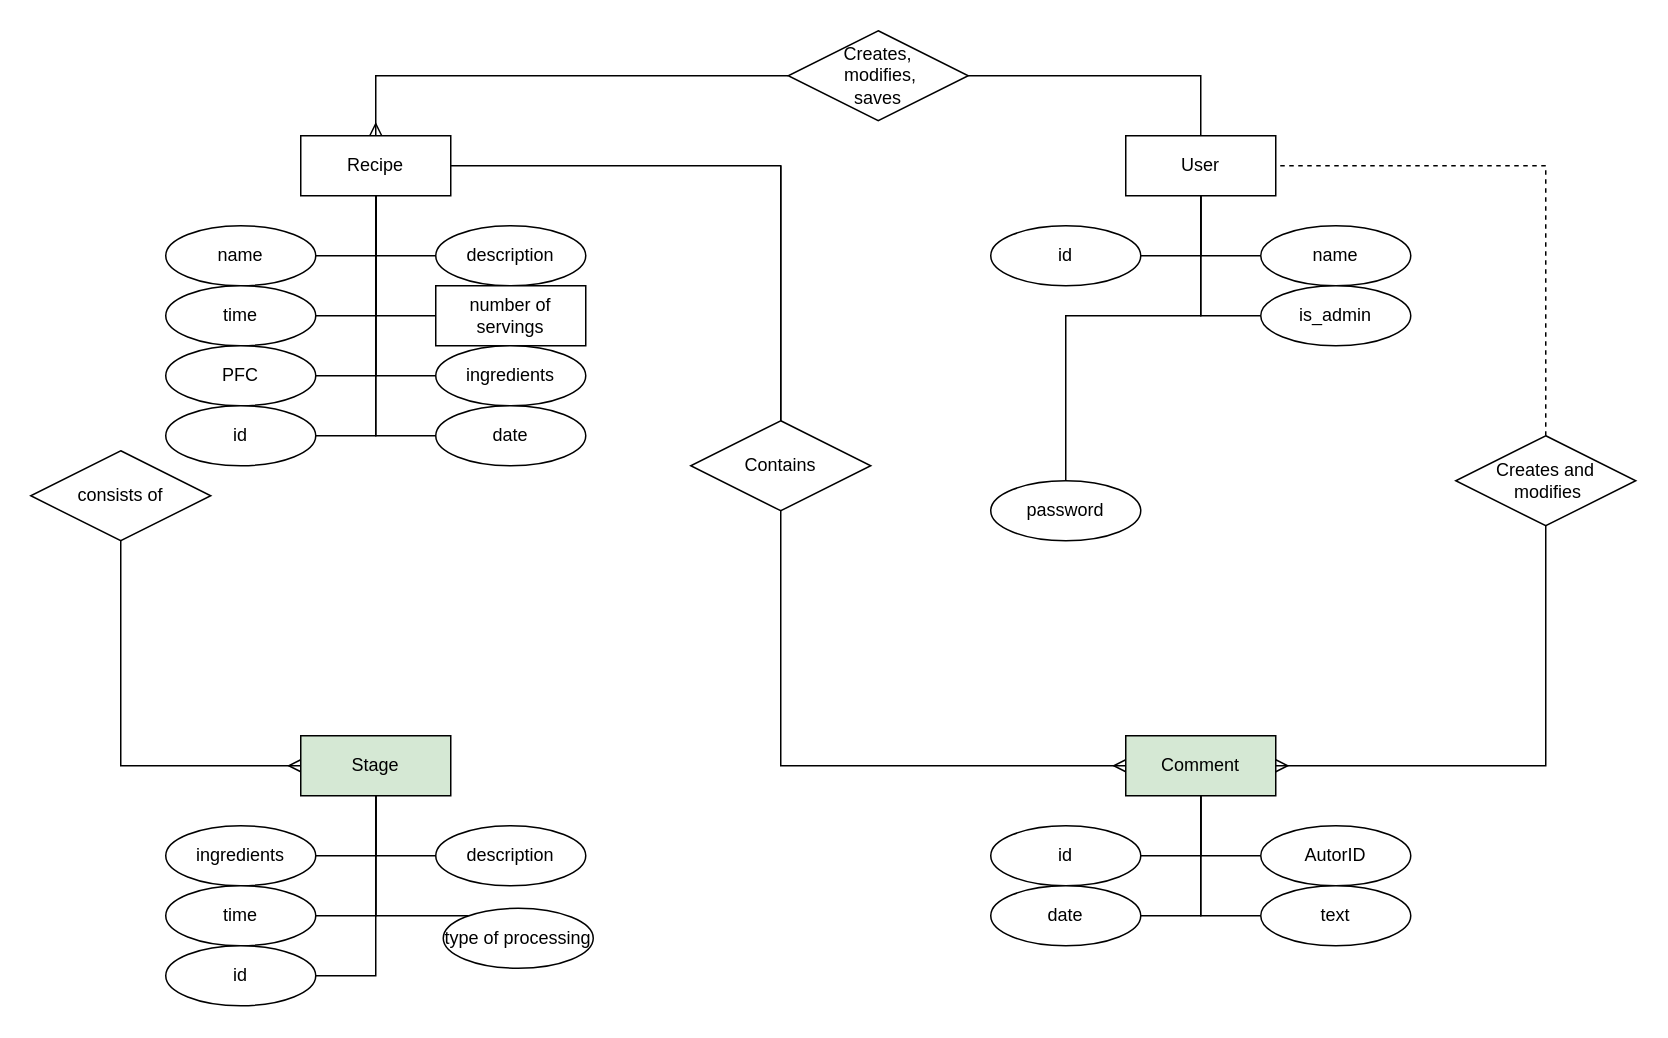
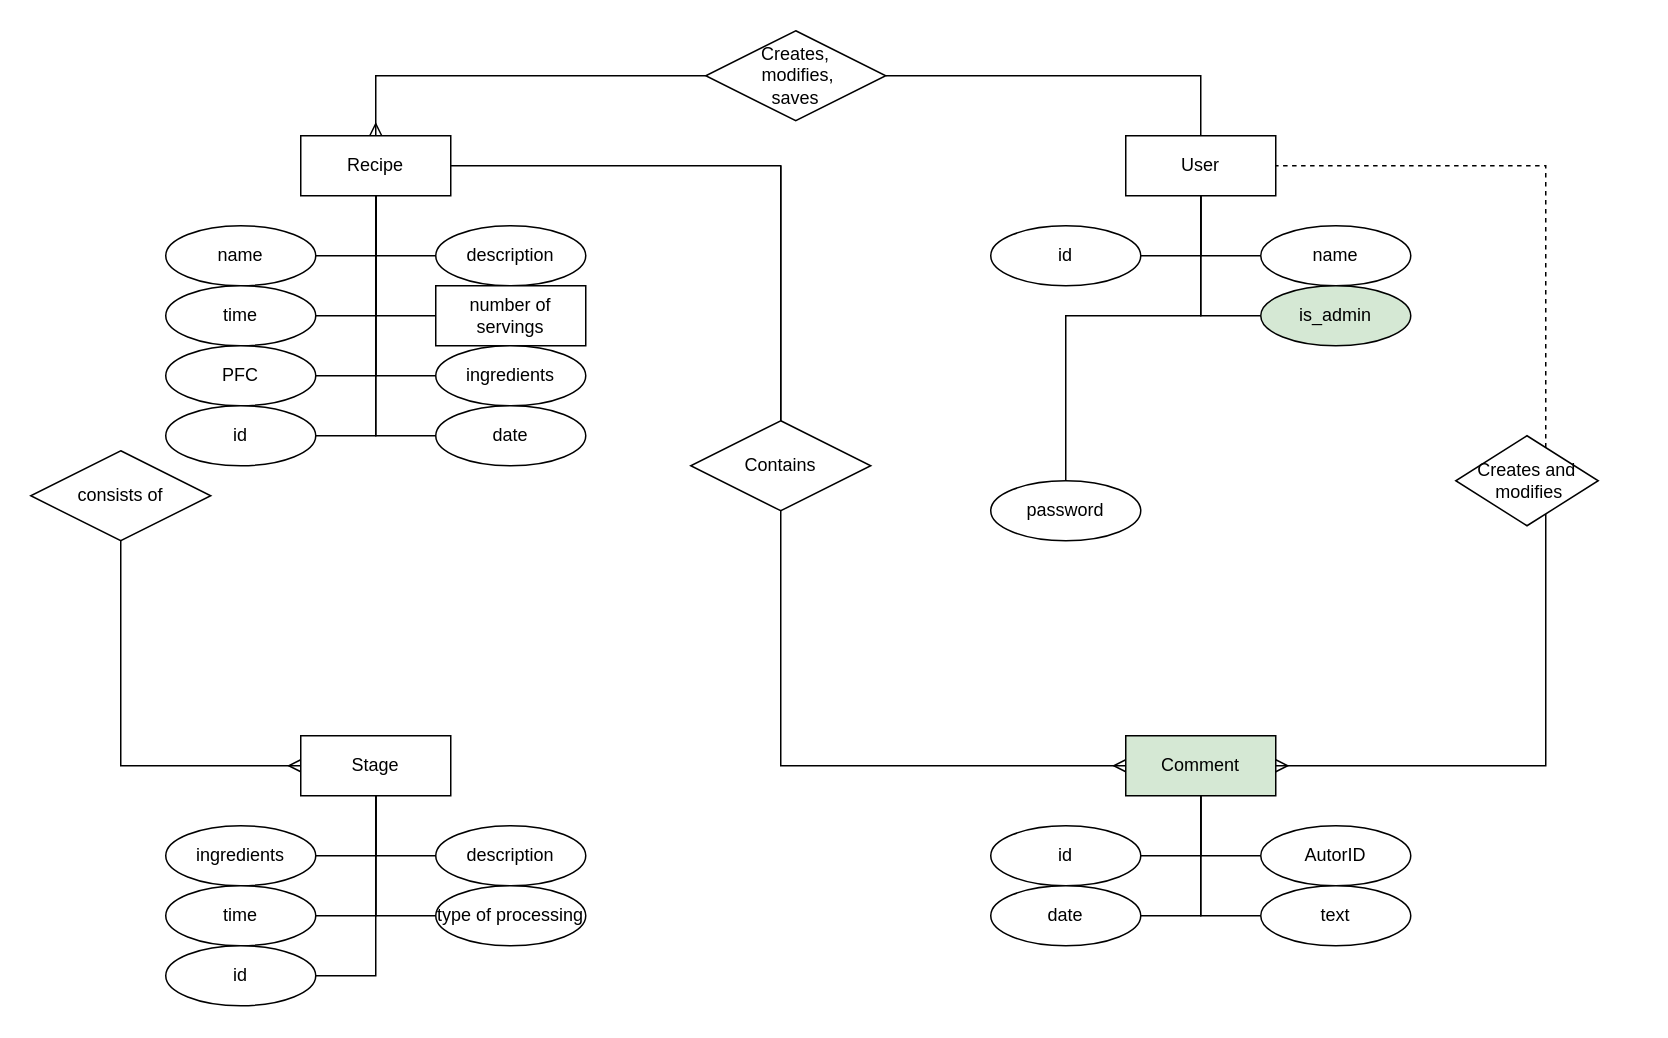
(878, 76) -> (796, 76)
(1336, 316) -> (1336, 316)
(1546, 481) -> (1527, 481)
(376, 766) -> (376, 766)
(518, 938) -> (511, 916)
